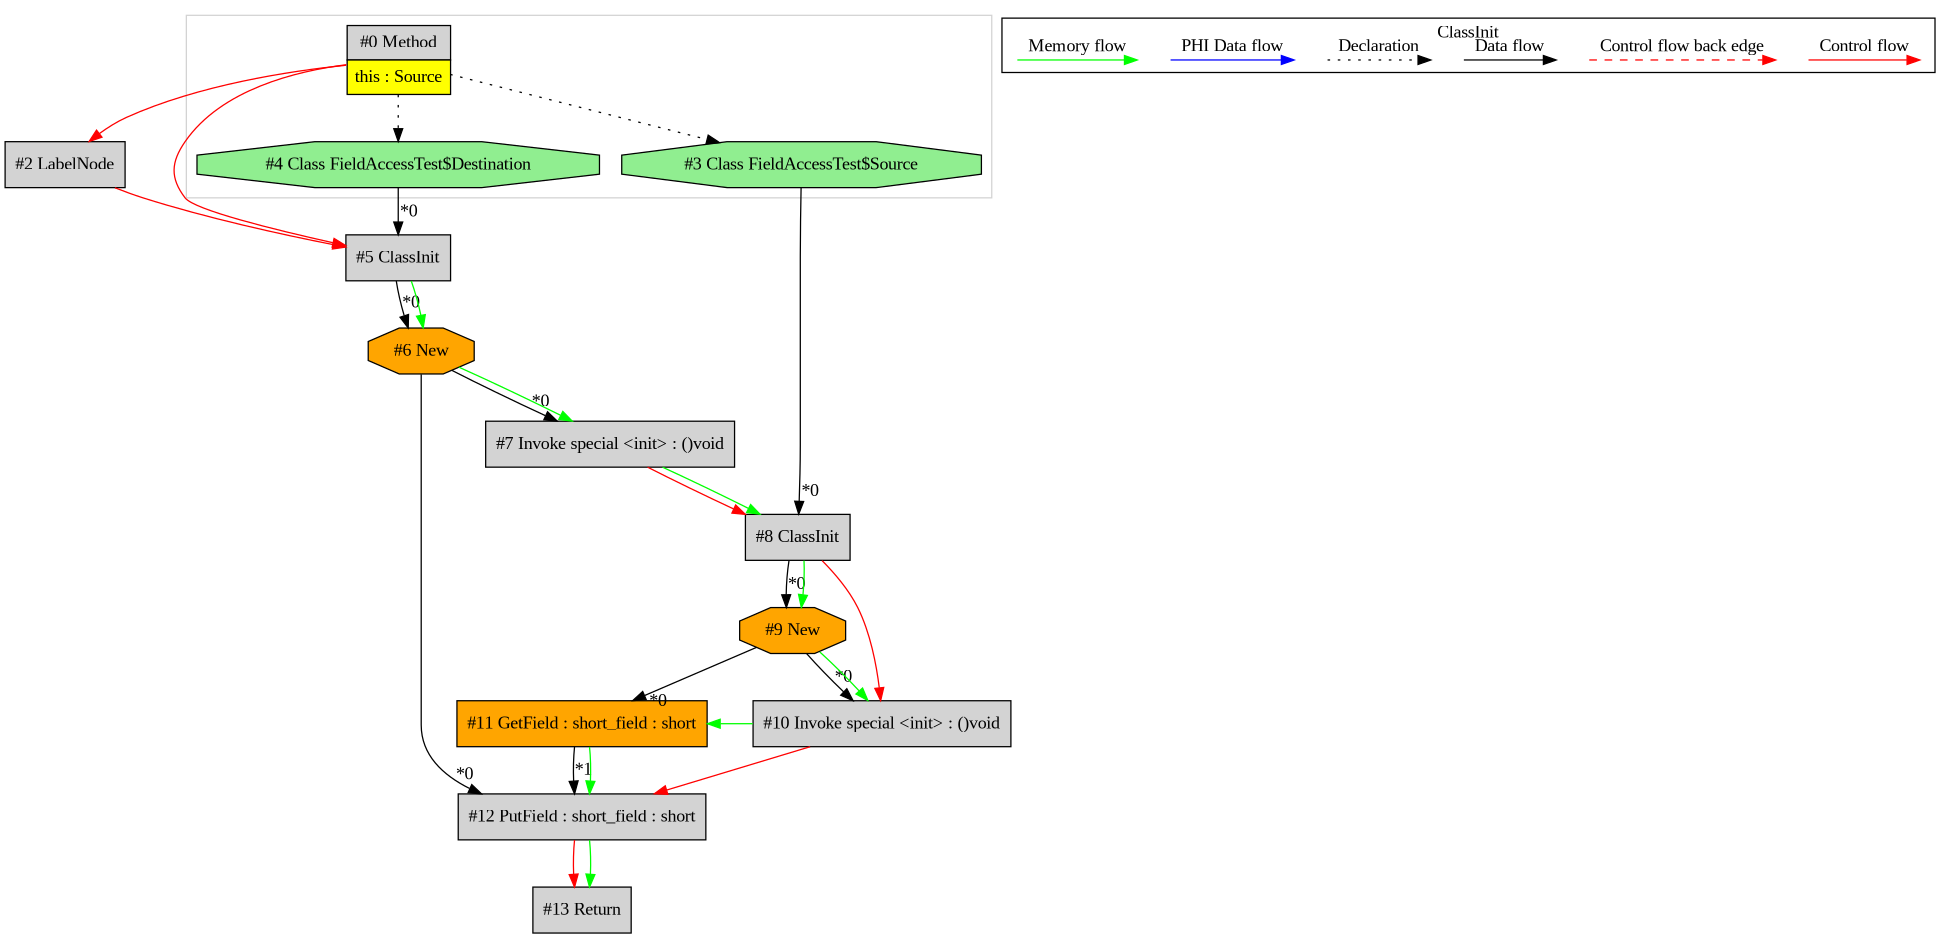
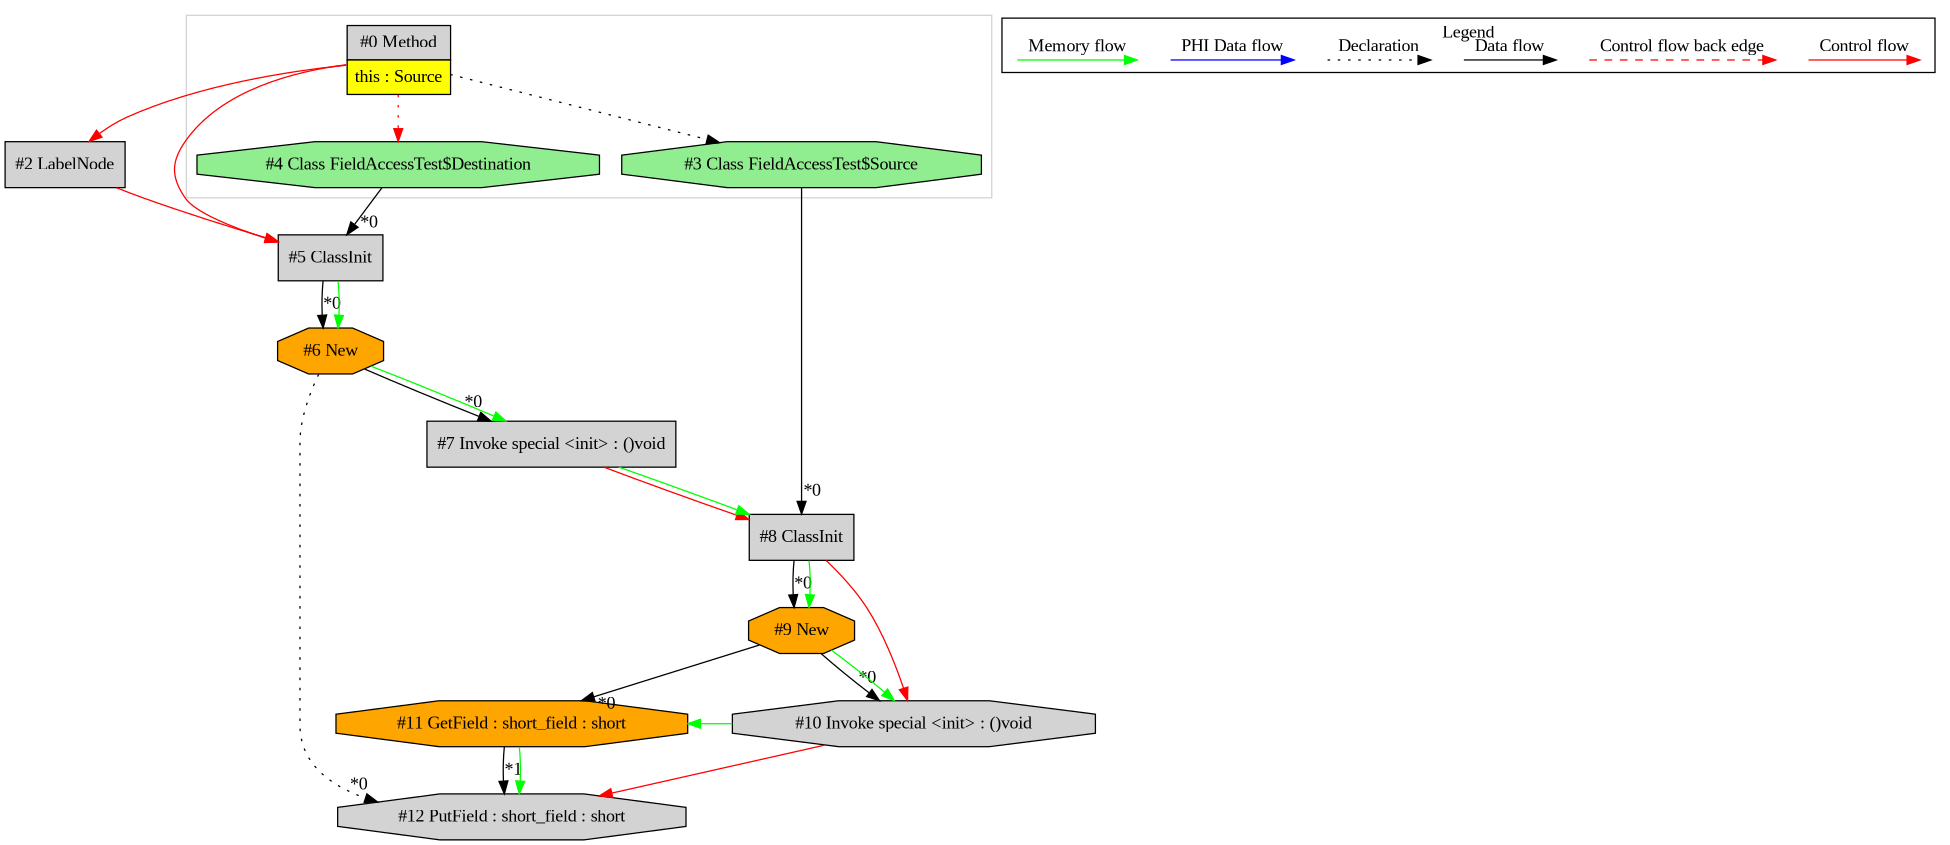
(1468, 33) -> (1468, 33)
(398, 112) -> (398, 112)
(421, 592) -> (300, 601)
(582, 724) -> (512, 724)
(882, 724) -> (914, 724)
(582, 817) -> (512, 817)
(582, 910) -> none
